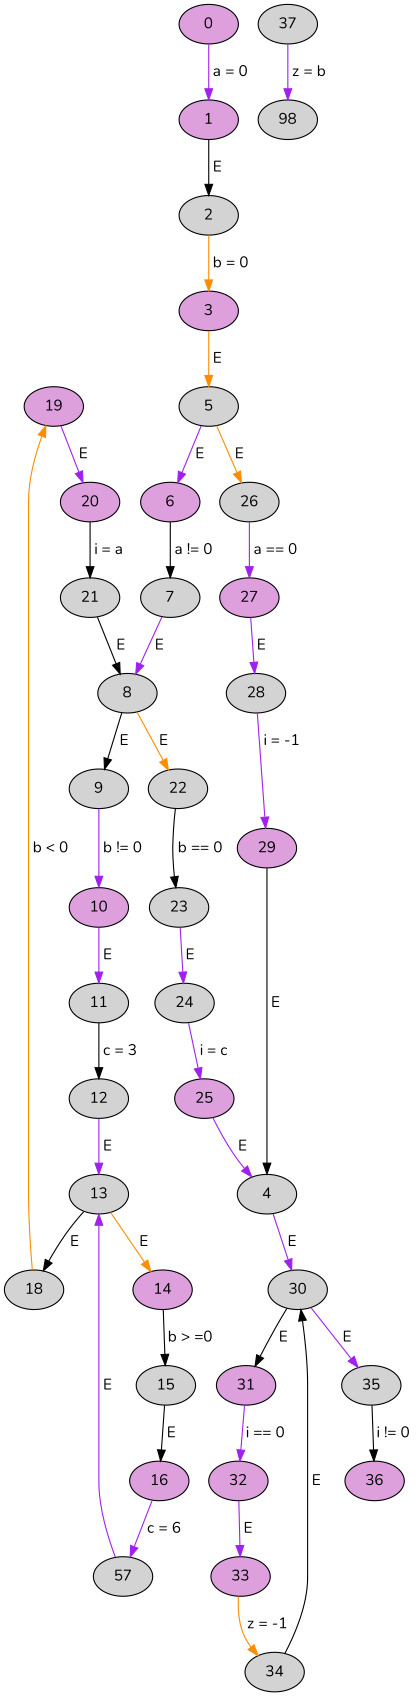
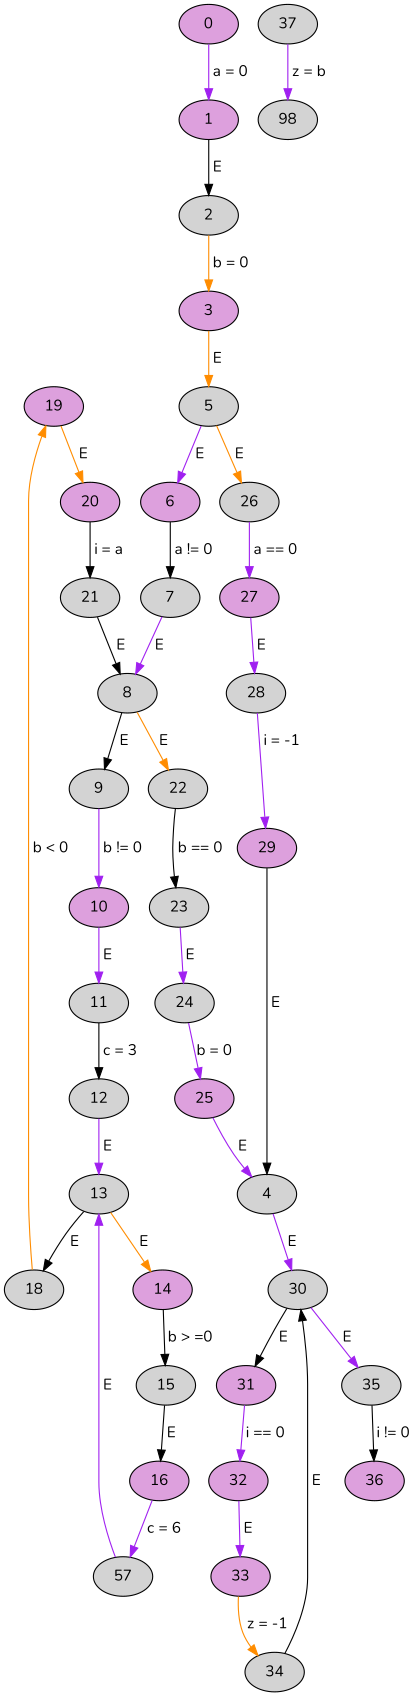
(70, 449) -> (70, 449)
(214, 1051) -> (214, 1051)
